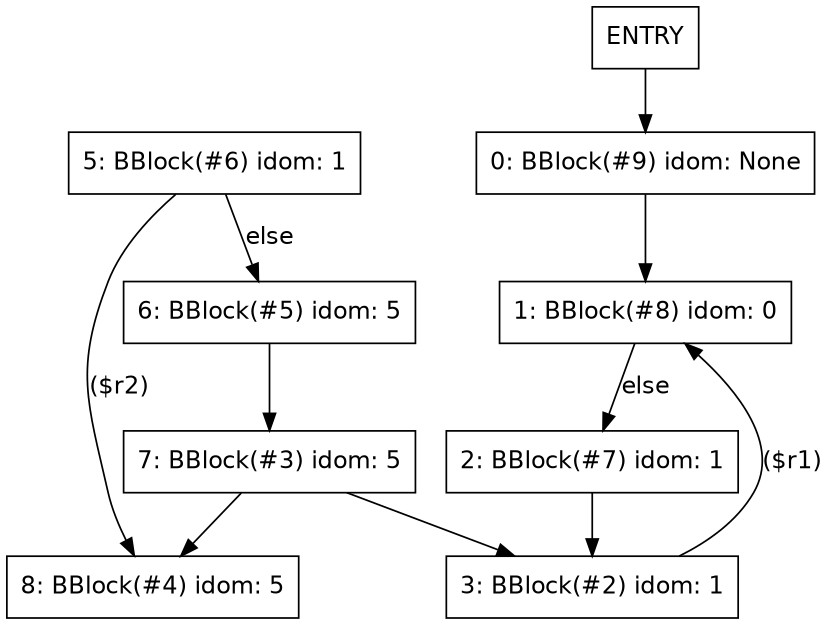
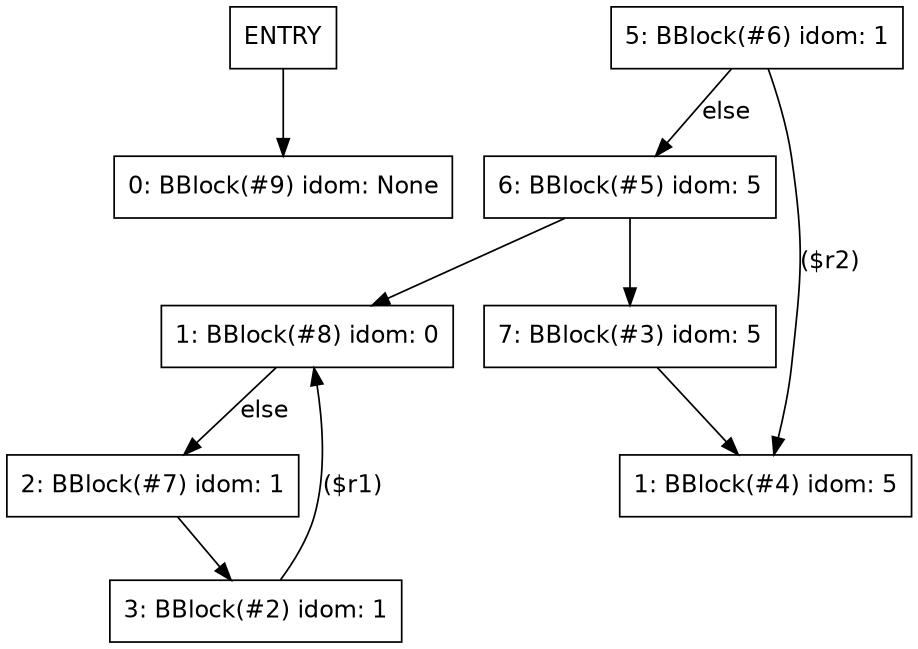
(645, 229) -> (476, 258)
(422, 521) -> none
(153, 587) -> (766, 486)
